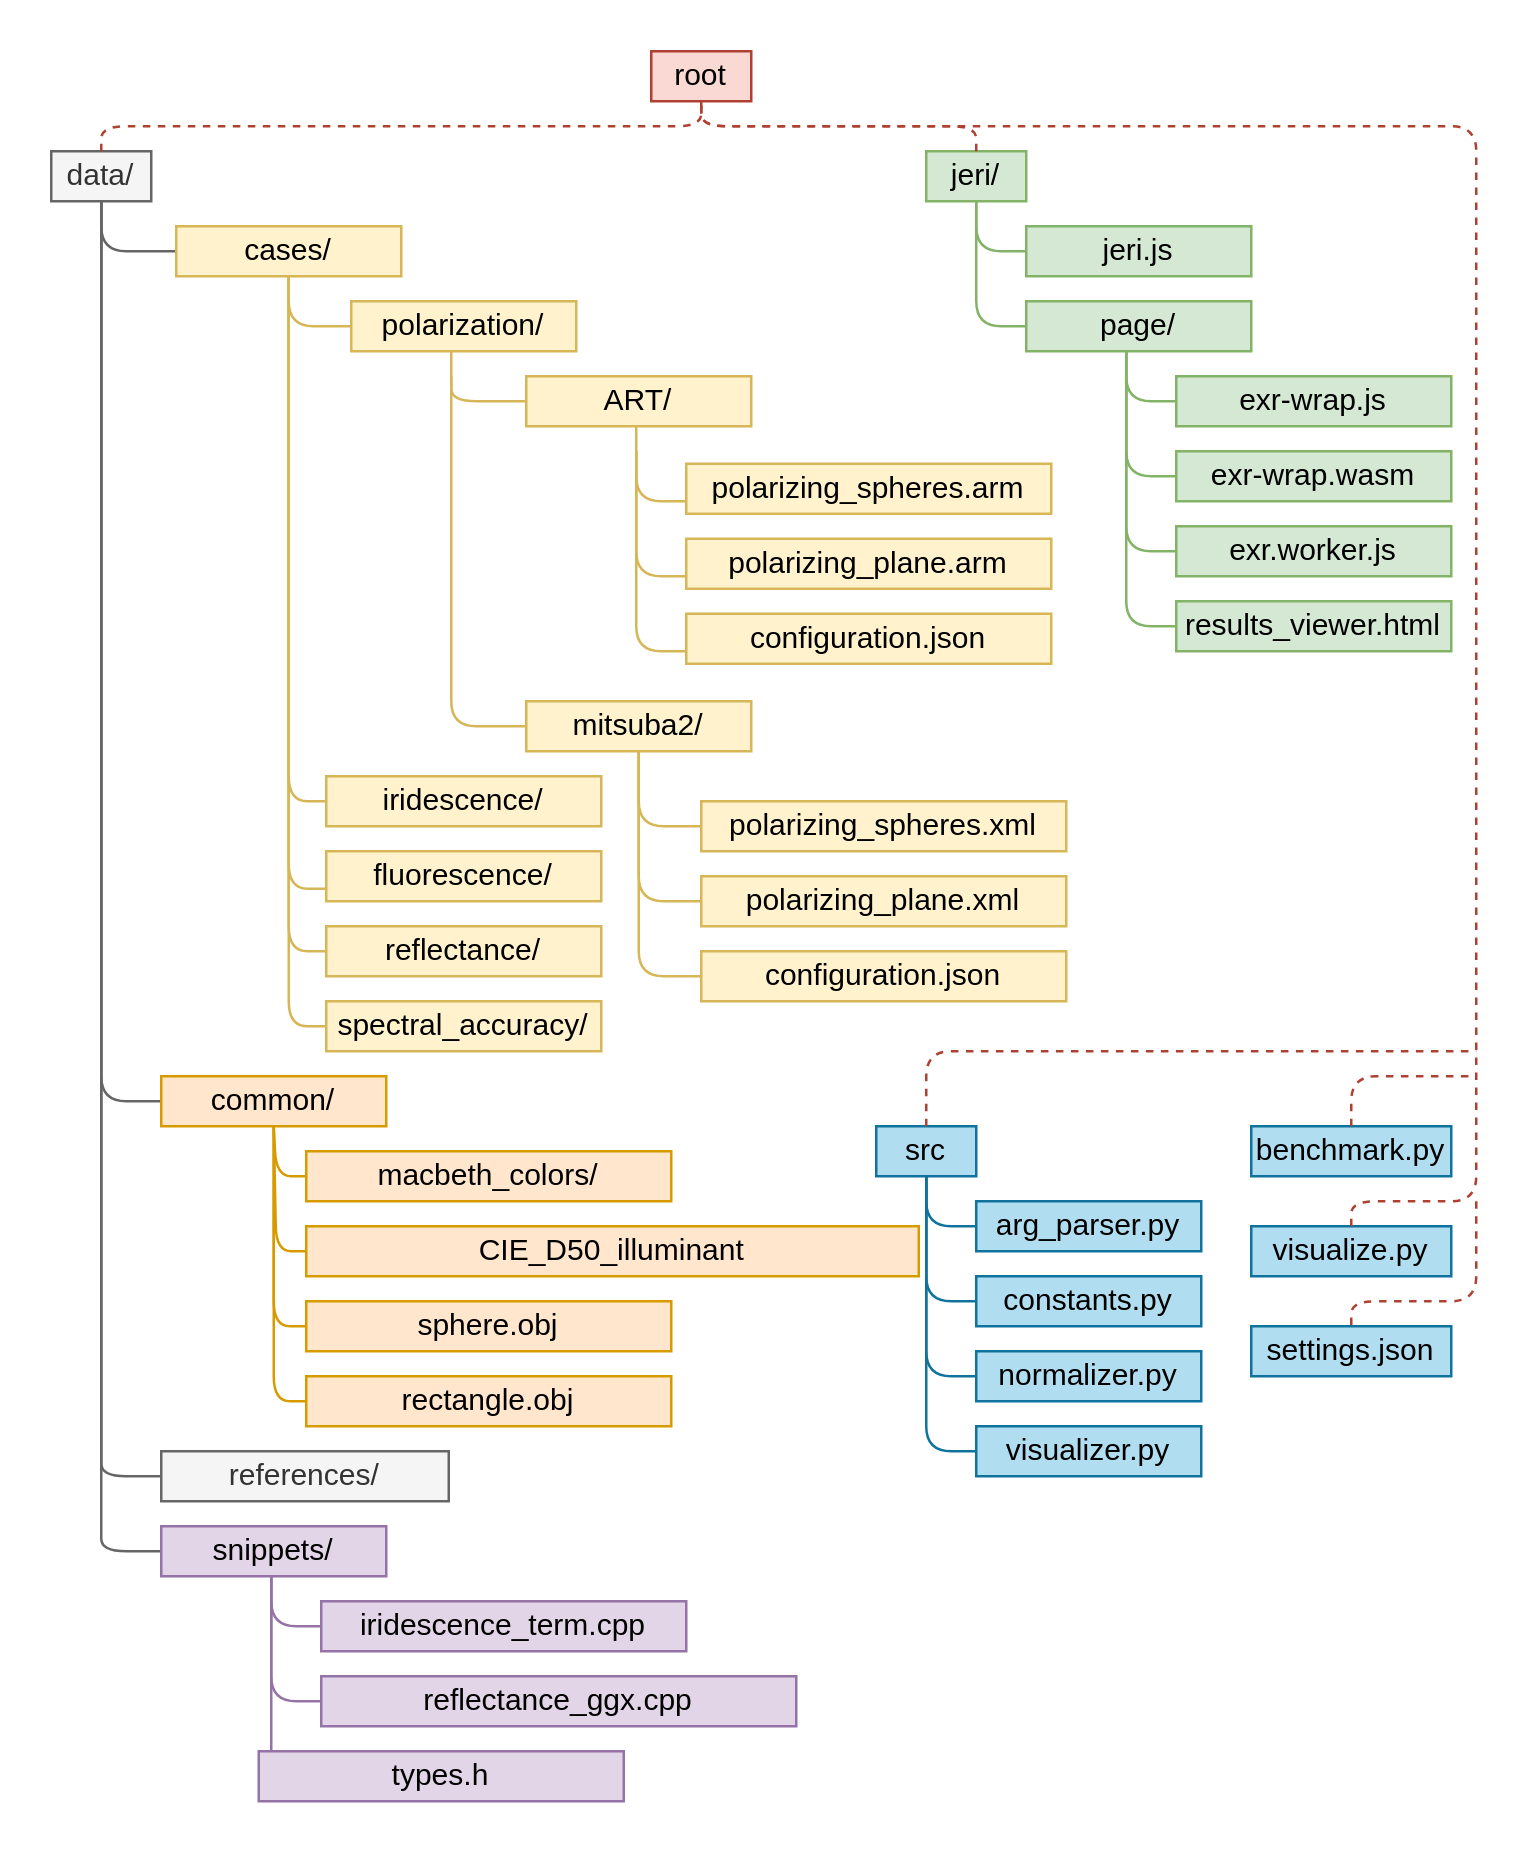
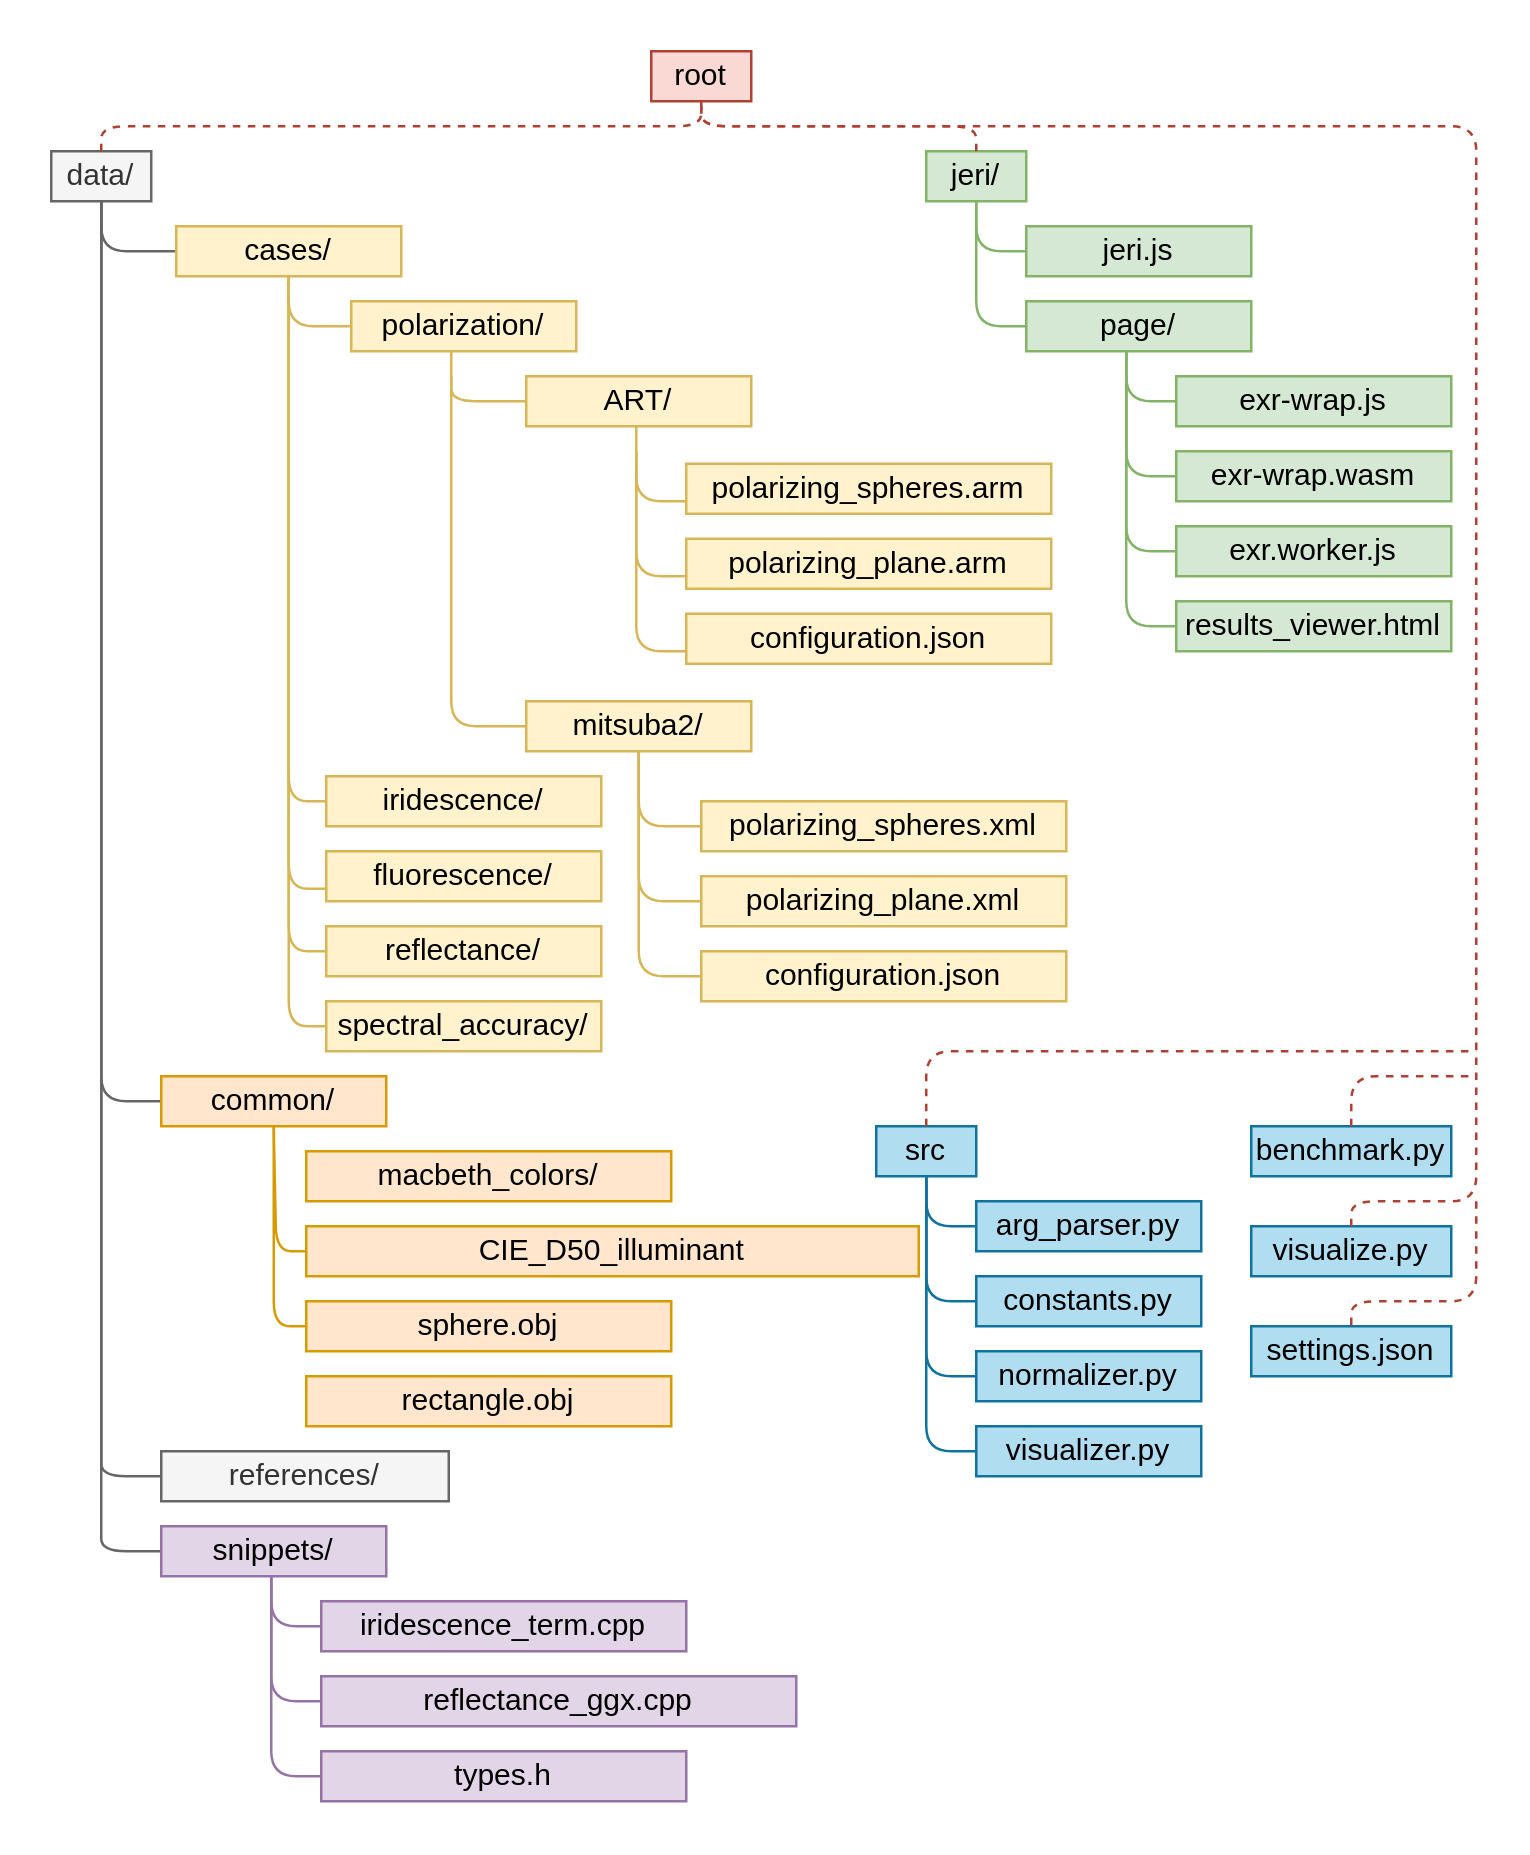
(292, 1176) -> none
(274, 1371) -> none
(441, 1776) -> (504, 1776)
